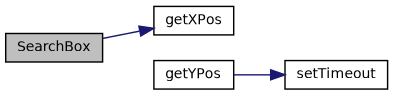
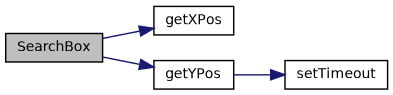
none -> (121, 61)
